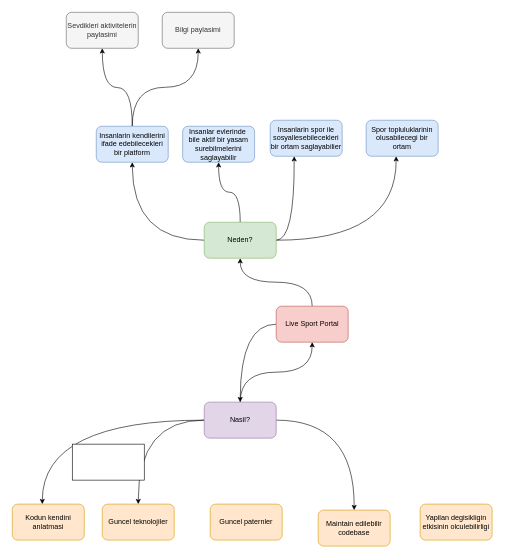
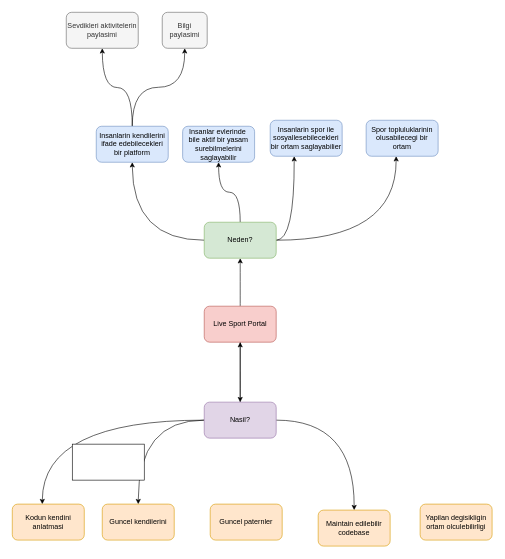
(198, 30) -> (185, 30)
(312, 324) -> (240, 324)
(138, 522) -> (138, 522)
(456, 522) -> (456, 522)
